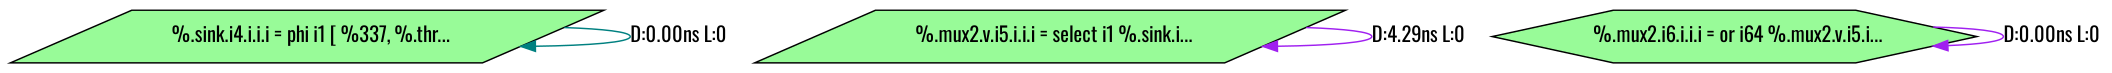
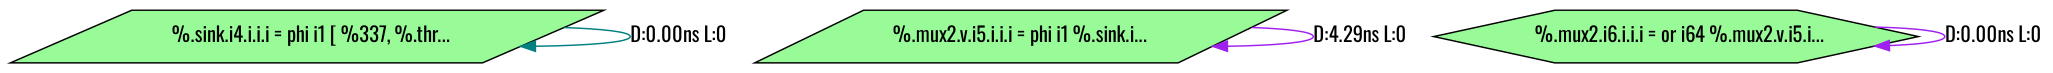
(1050, 37) -> (1021, 37)
